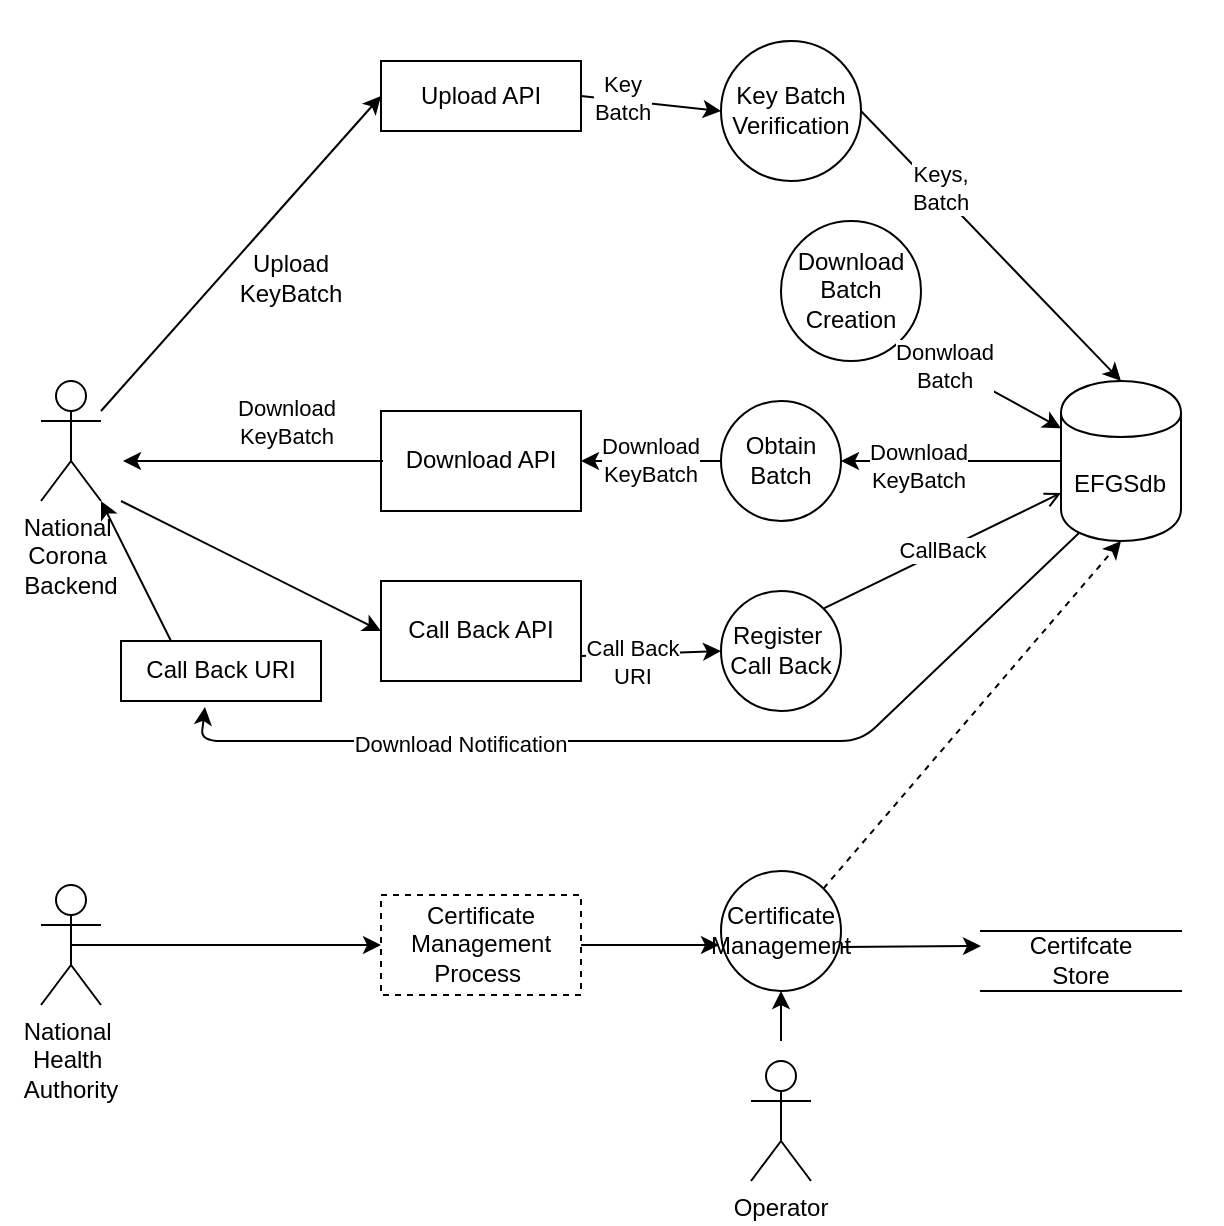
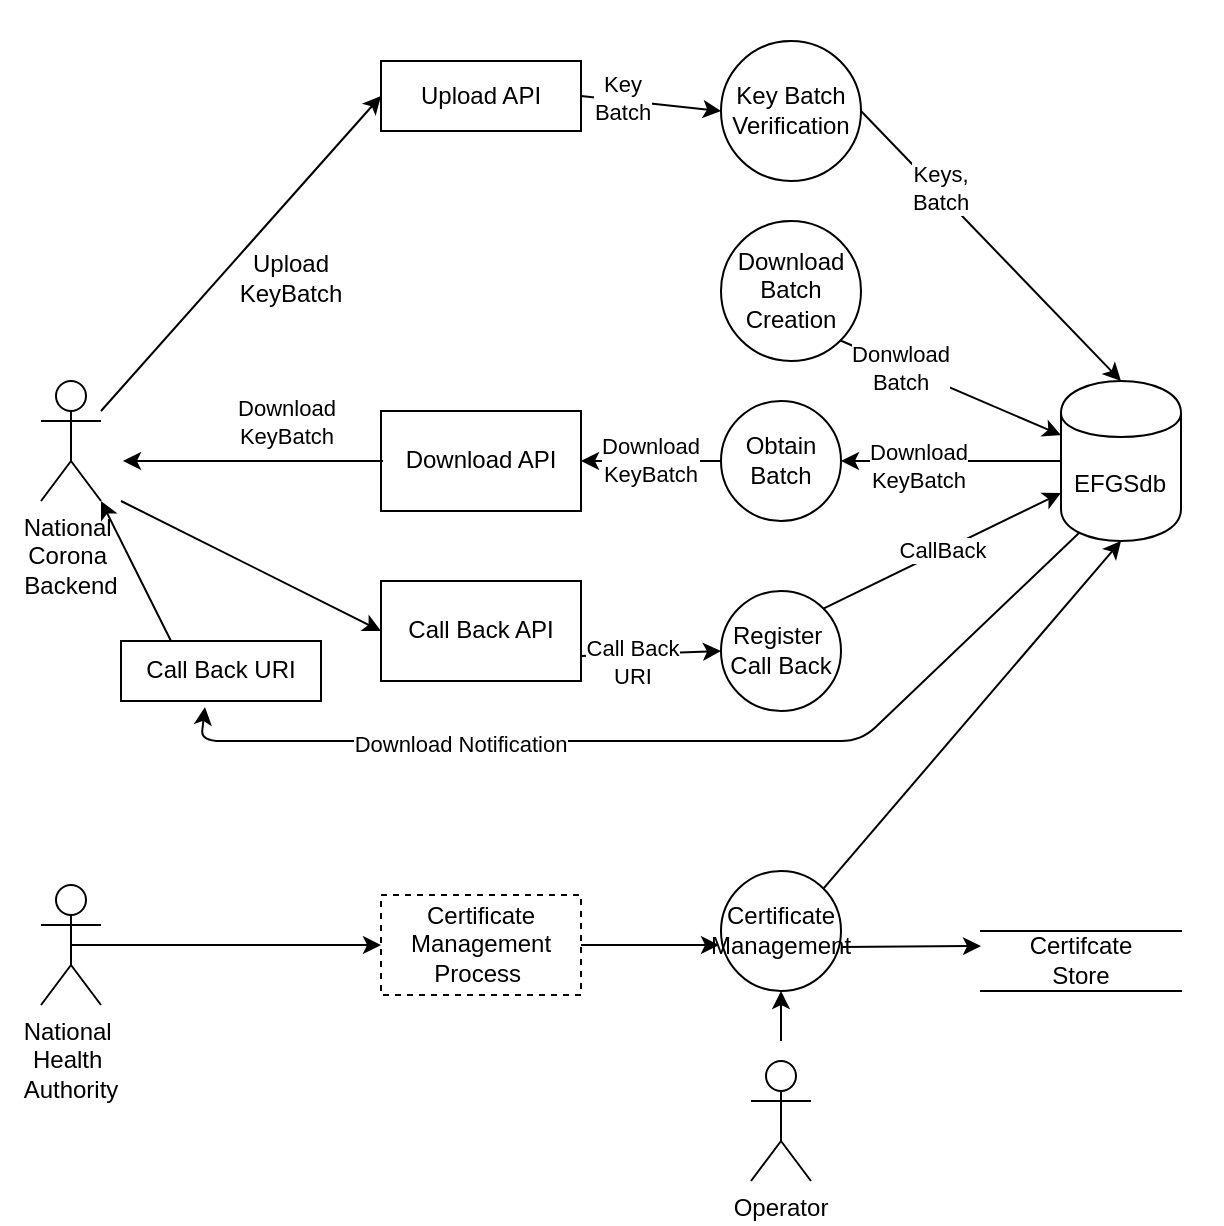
(851, 291) -> (791, 291)
(1051, 498) -> (1048, 499)
(969, 718) -> (969, 718)
